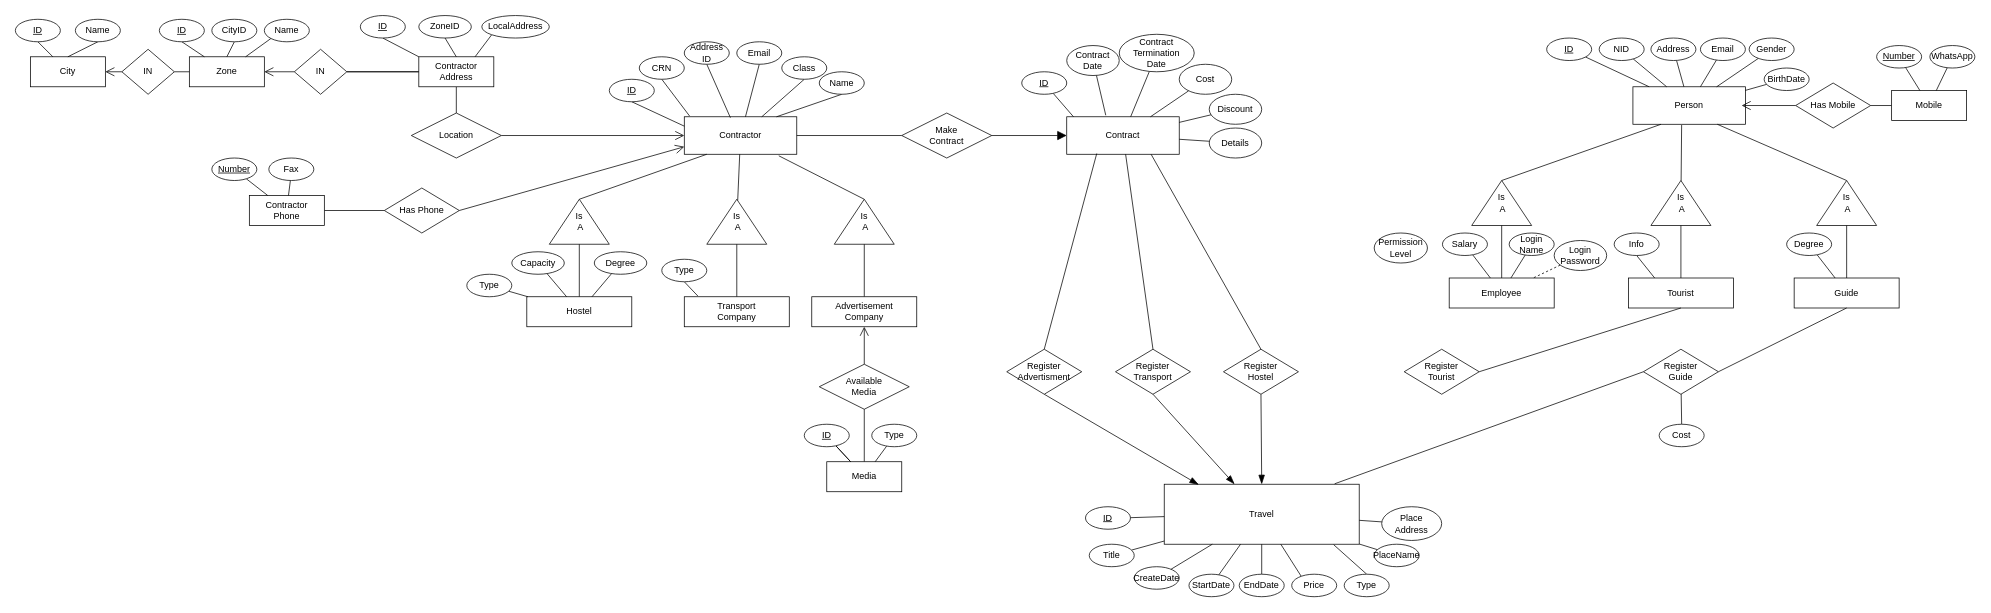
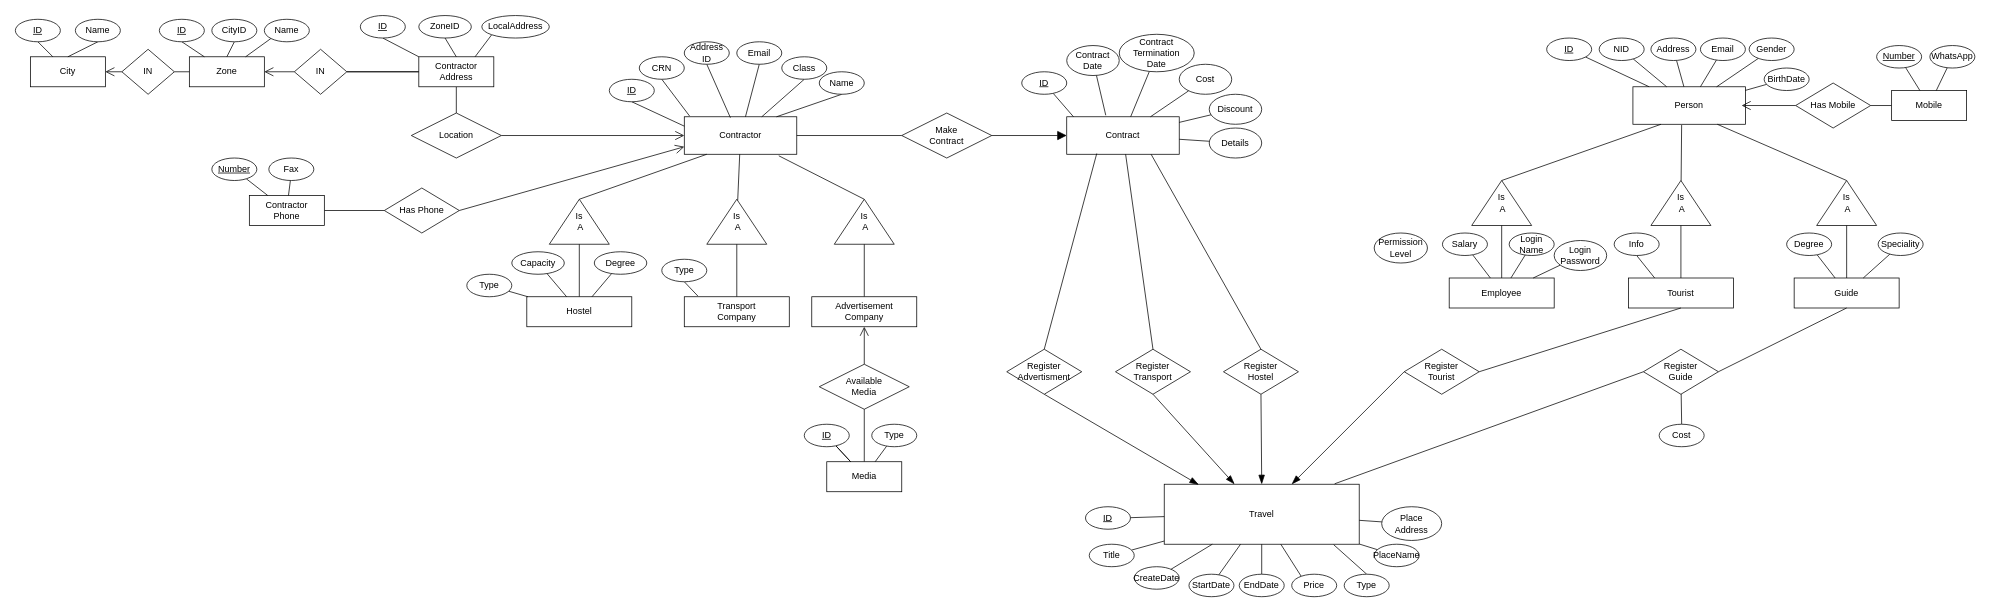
none -> (1901, 244)
none -> (1877, 266)
(1546, 272) -> (1546, 272)
none -> (1351, 425)
